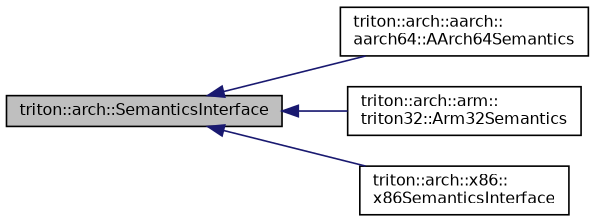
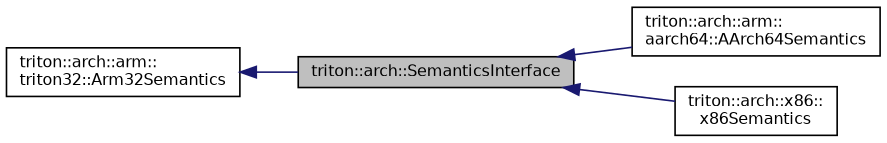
(464, 32) -> (756, 32)
(323, 111) -> (277, 72)
(464, 190) -> (756, 111)
